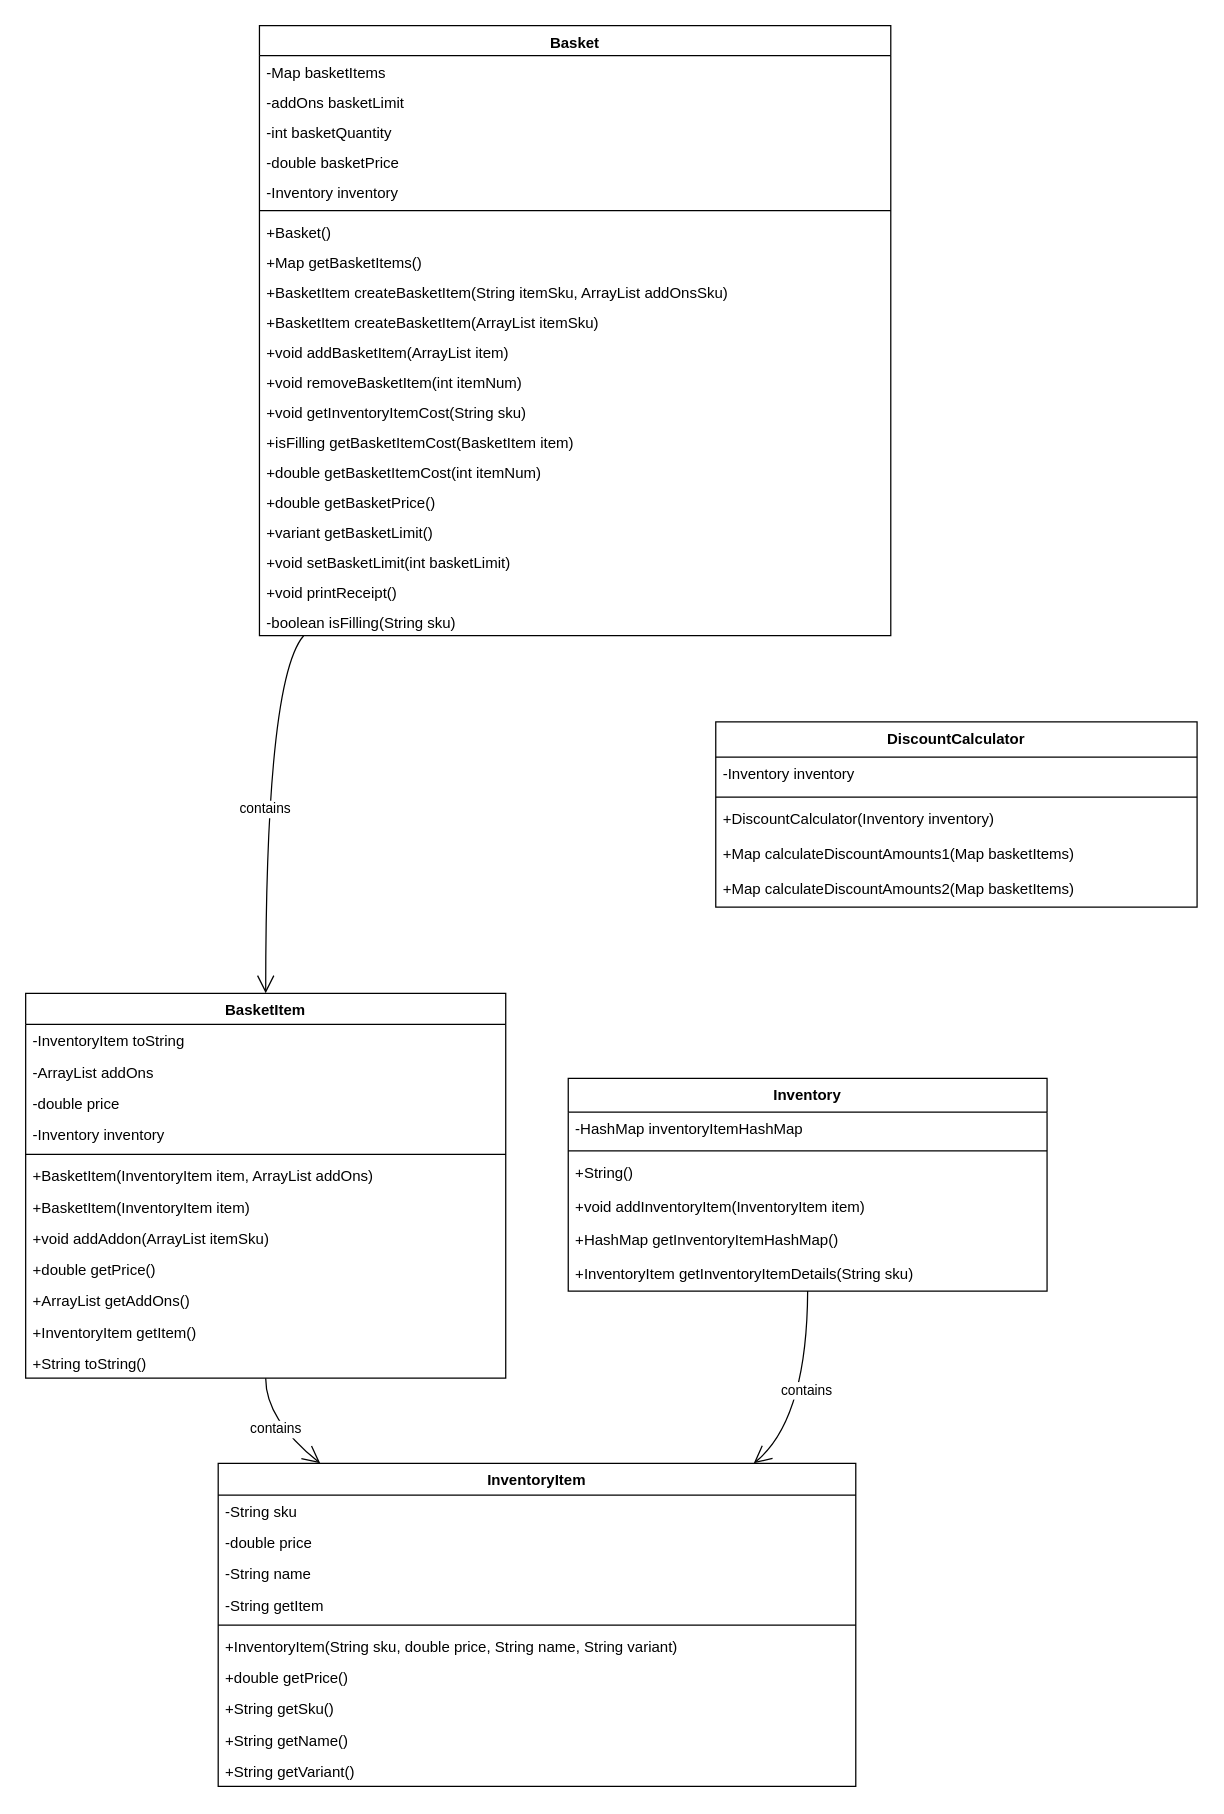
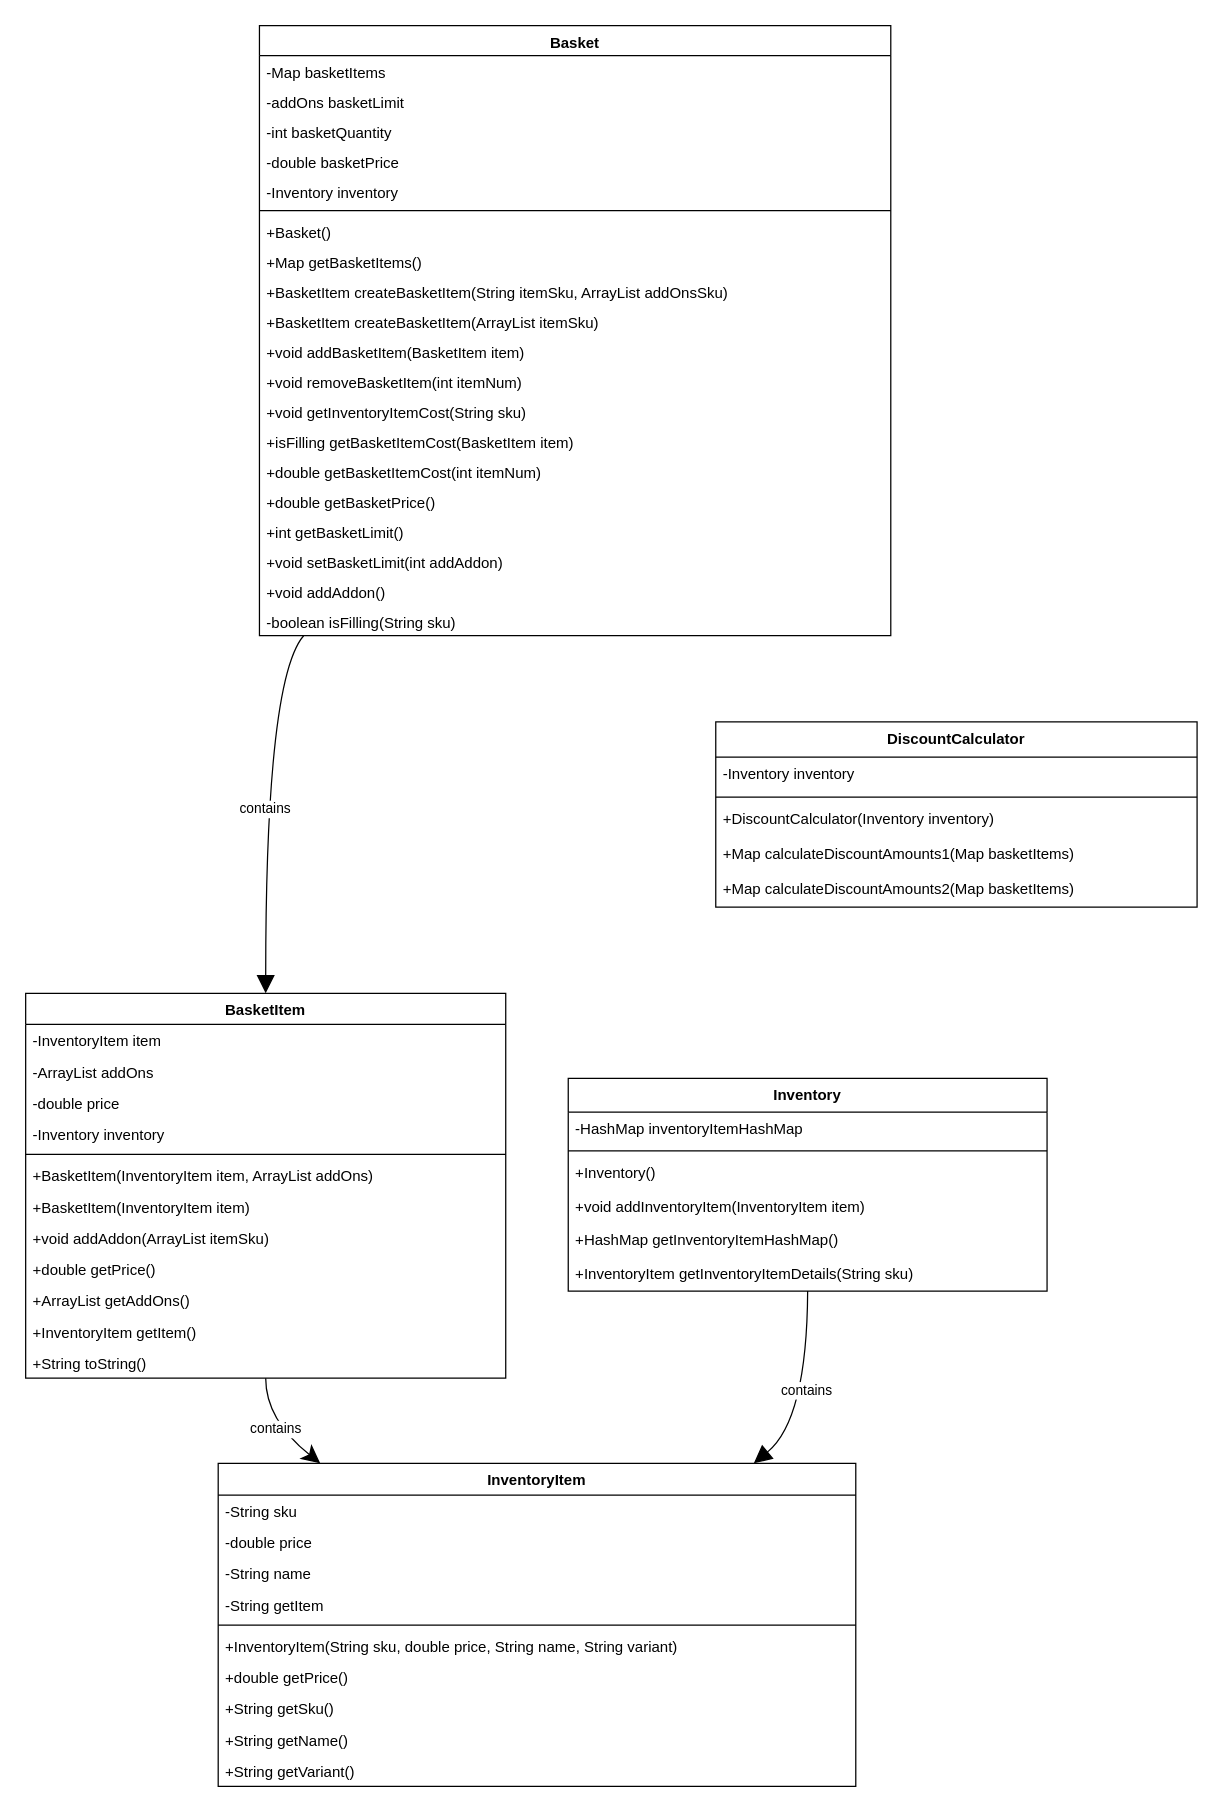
(404, 353) -> (410, 353)
(363, 533) -> (347, 533)
(406, 563) -> (397, 563)
(342, 593) -> (330, 593)
(266, 981) -> (266, 974)
(125, 1041) -> (108, 1041)
(611, 1173) -> (625, 1173)
(780, 1432) -> (786, 1427)
(304, 1449) -> (299, 1445)
